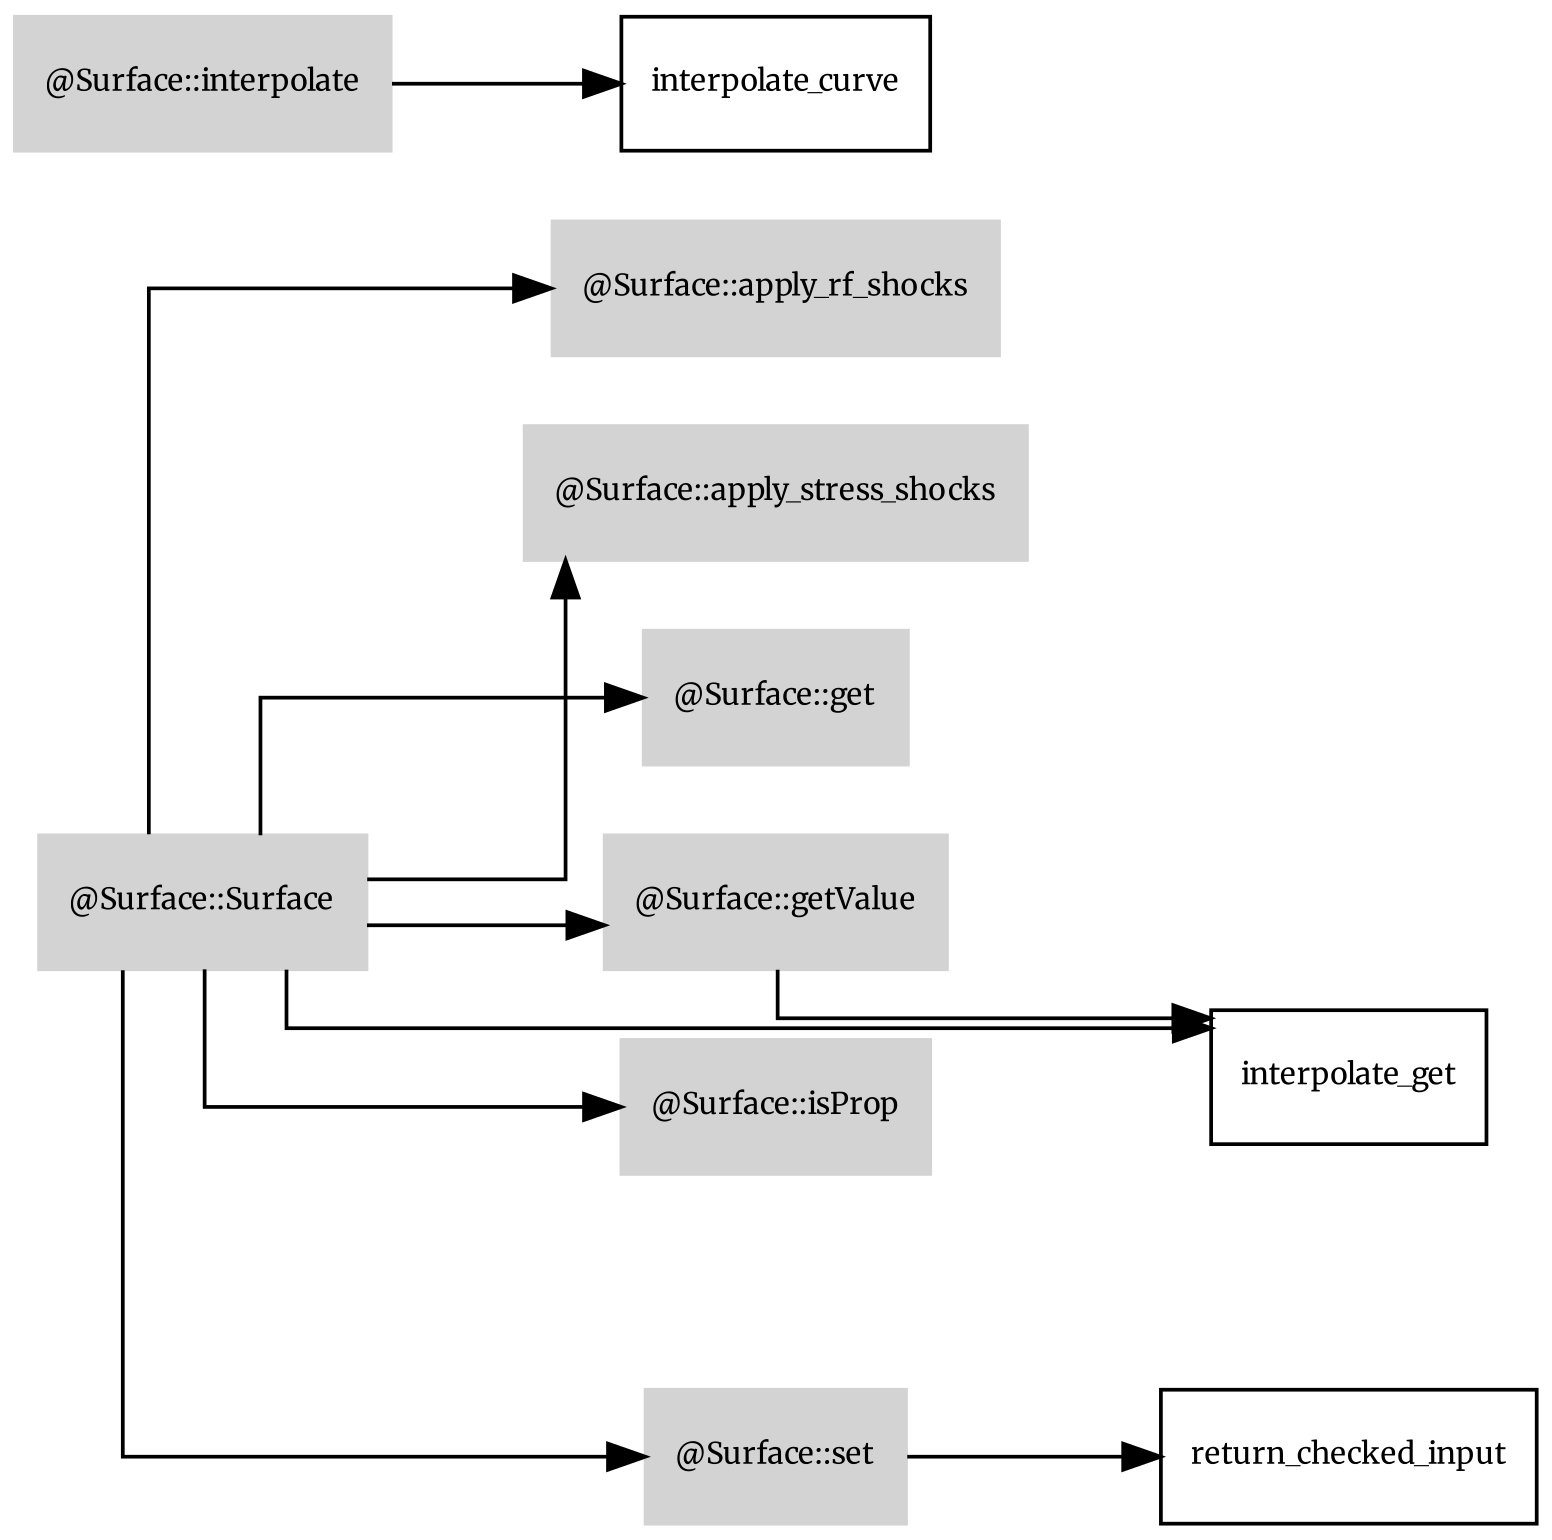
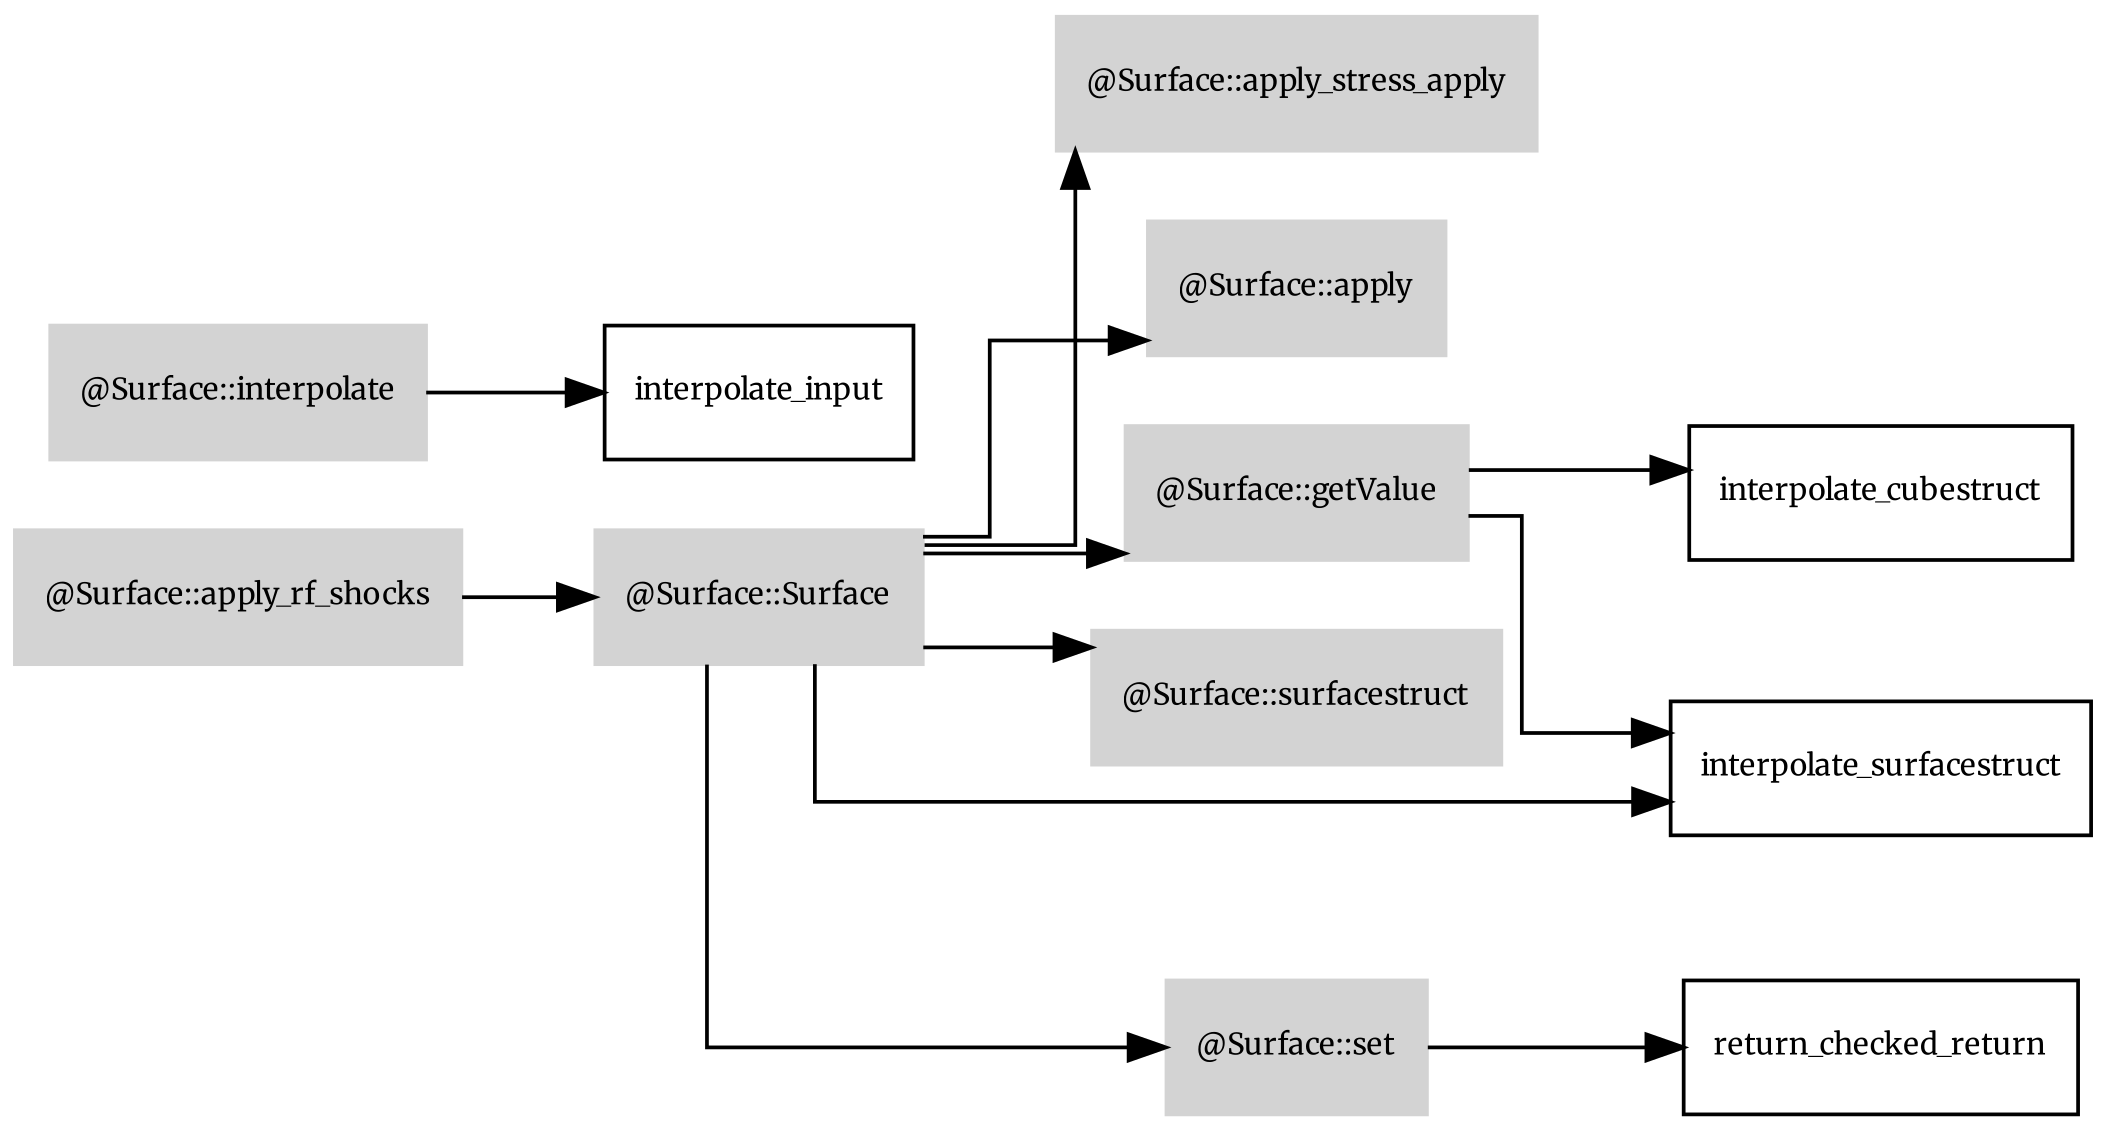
(776, 84) -> (759, 393)
(149, 379) -> (510, 597)
(776, 493) -> (1297, 84)
none -> (1881, 493)
(776, 698) -> (1297, 288)
(1349, 1077) -> (1881, 768)
(776, 1107) -> (1297, 698)
(1349, 1457) -> (1881, 1047)
